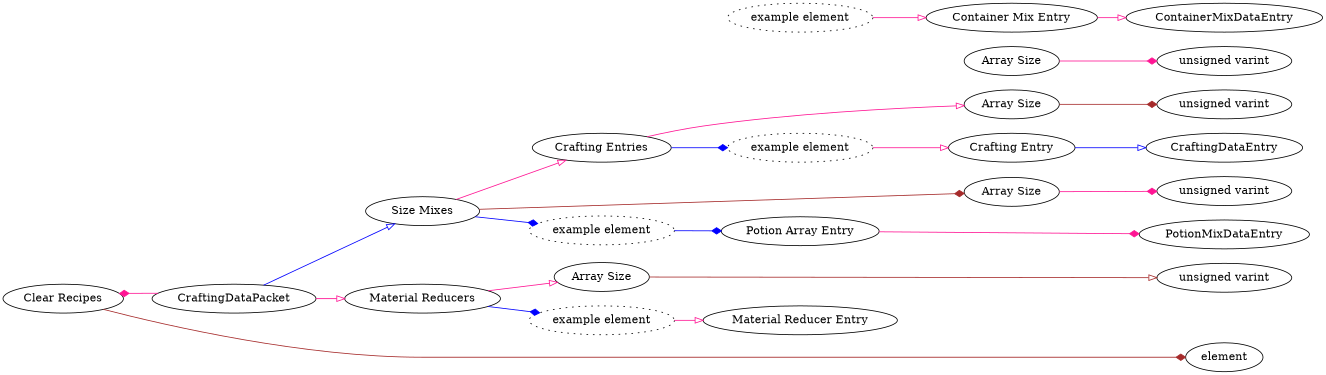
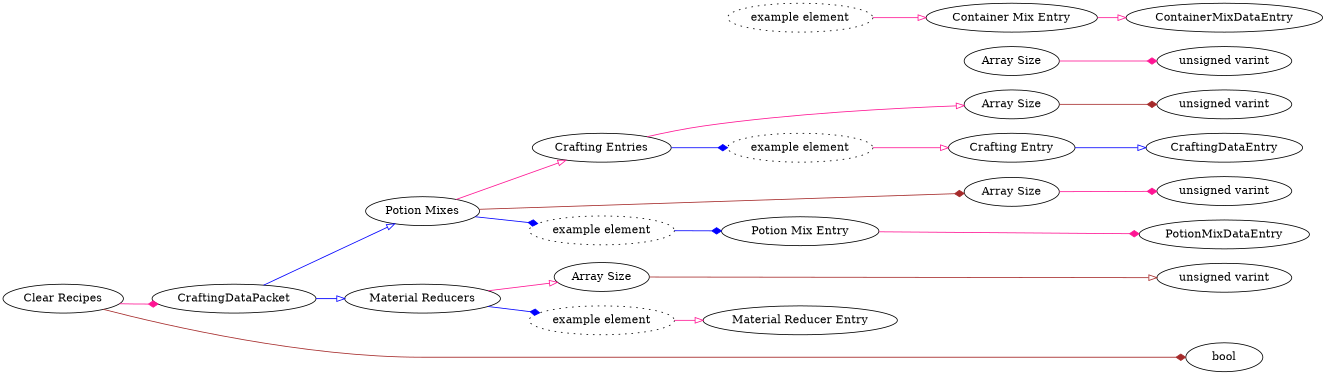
(423, 211) -> (423, 211)
(800, 231) -> (800, 231)
(144, 293) -> (134, 304)
(326, 299) -> (326, 299)
(1224, 357) -> (1224, 357)
